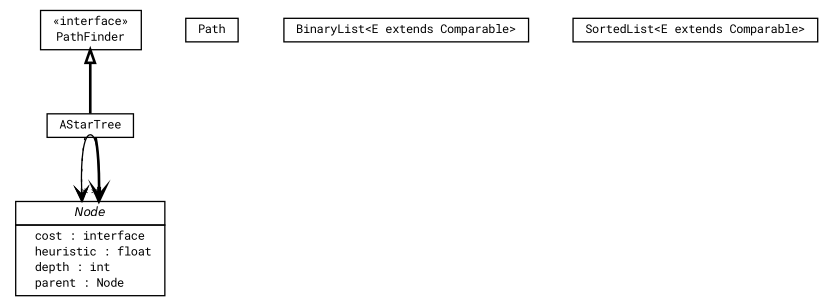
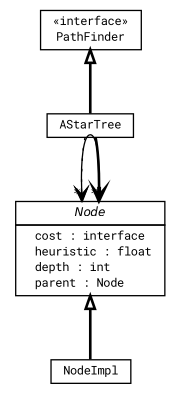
(212, 30) -> none
(406, 30) -> none
(695, 30) -> none
none -> (90, 372)
